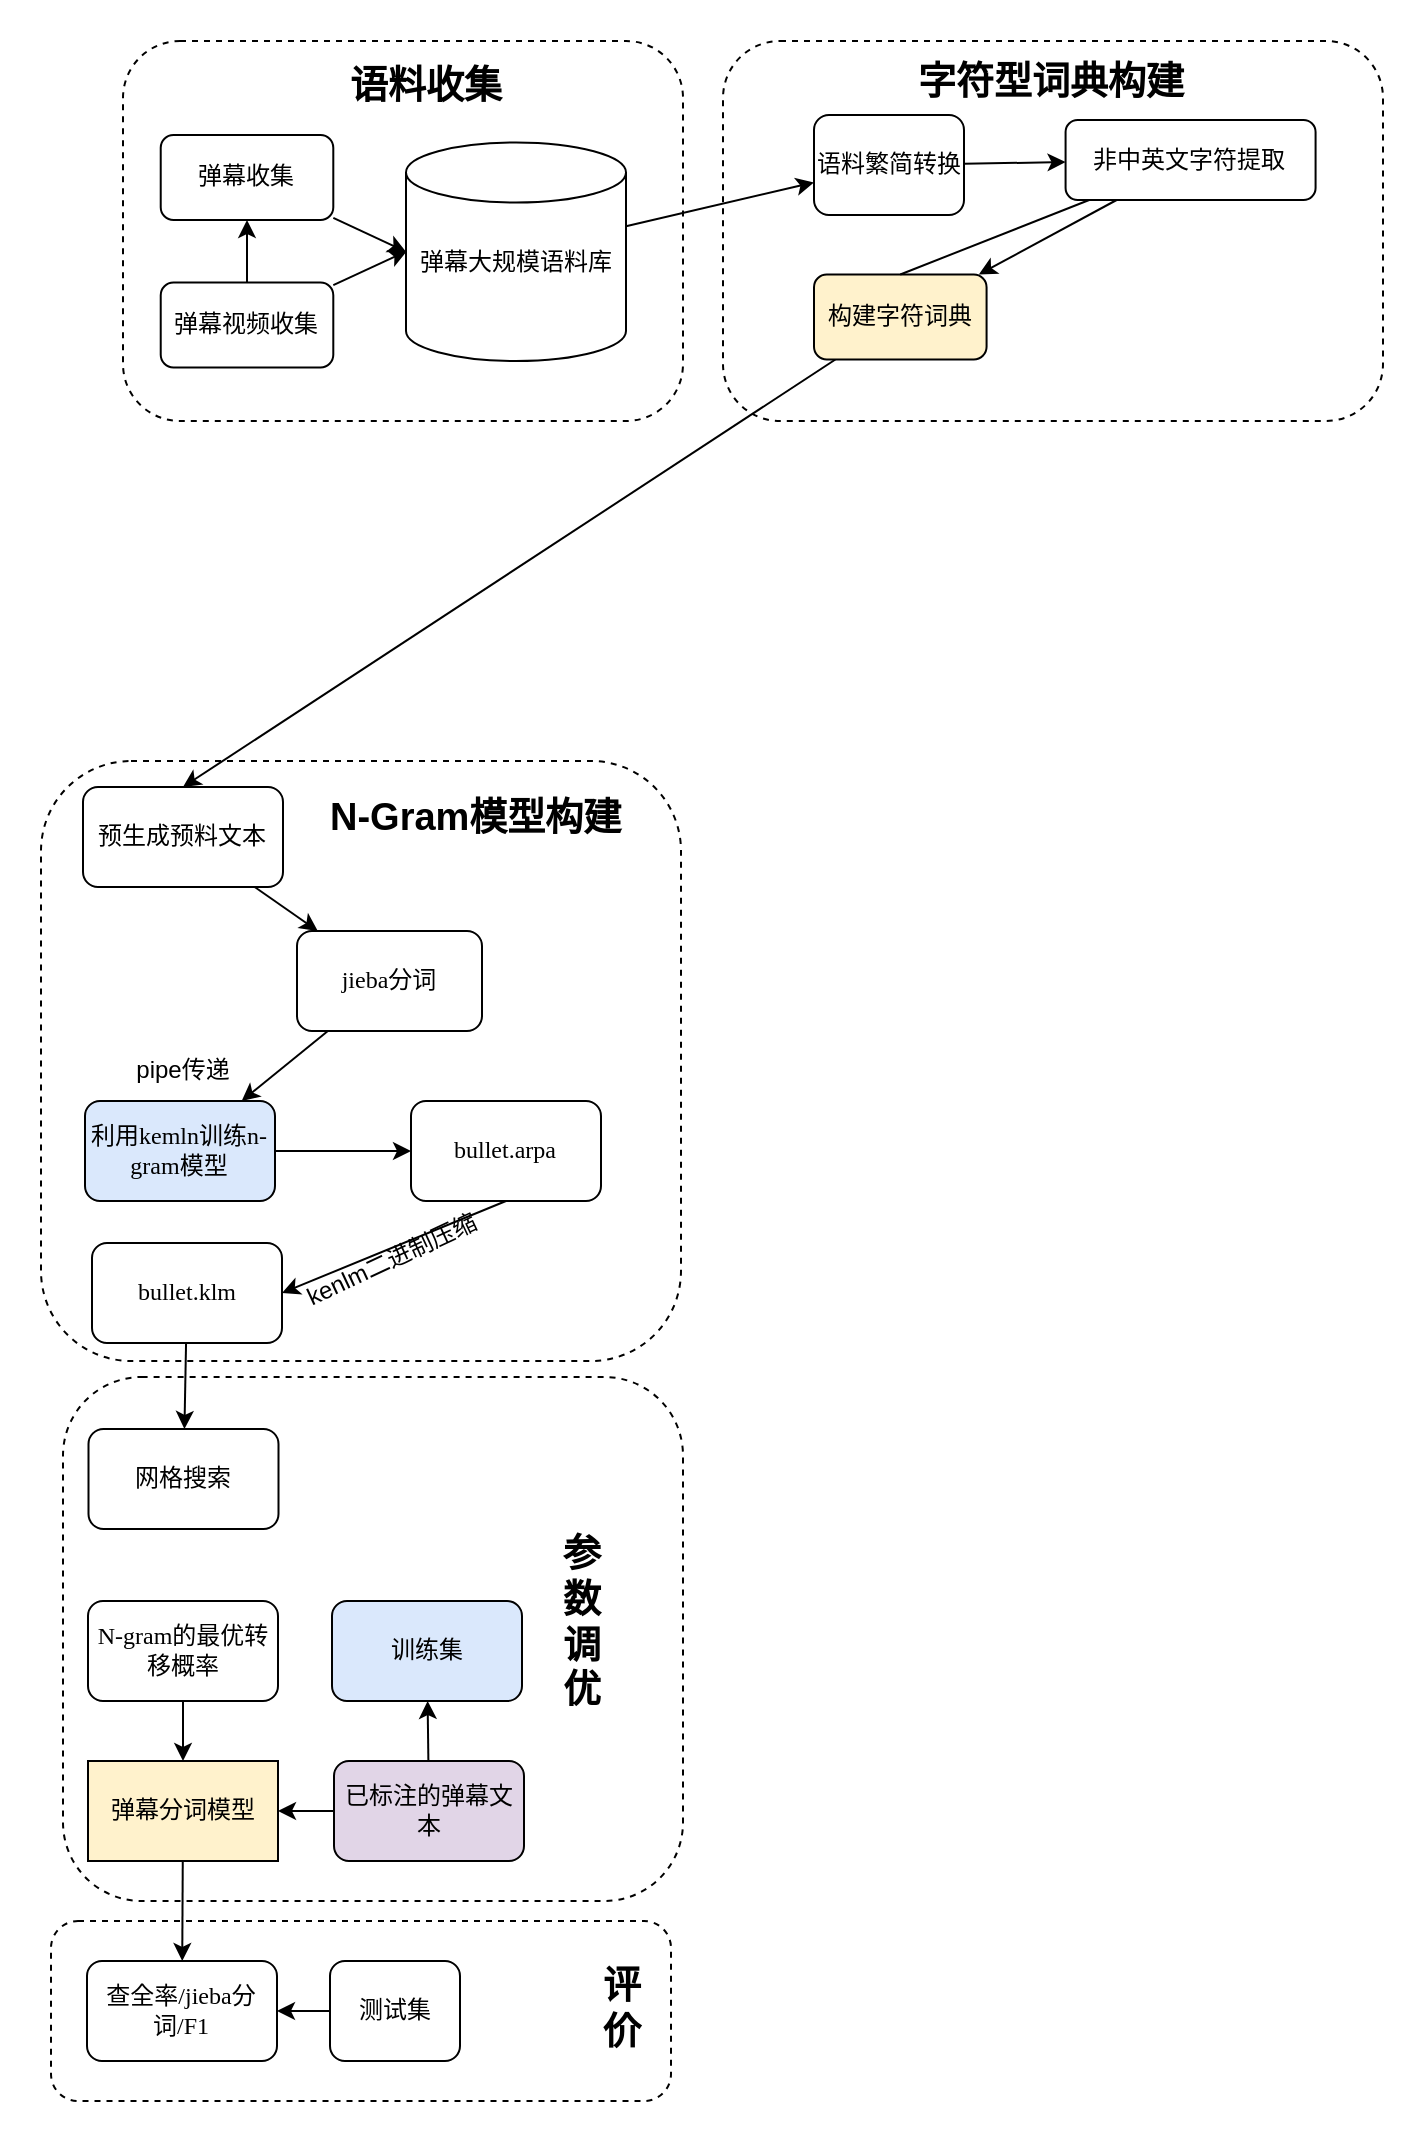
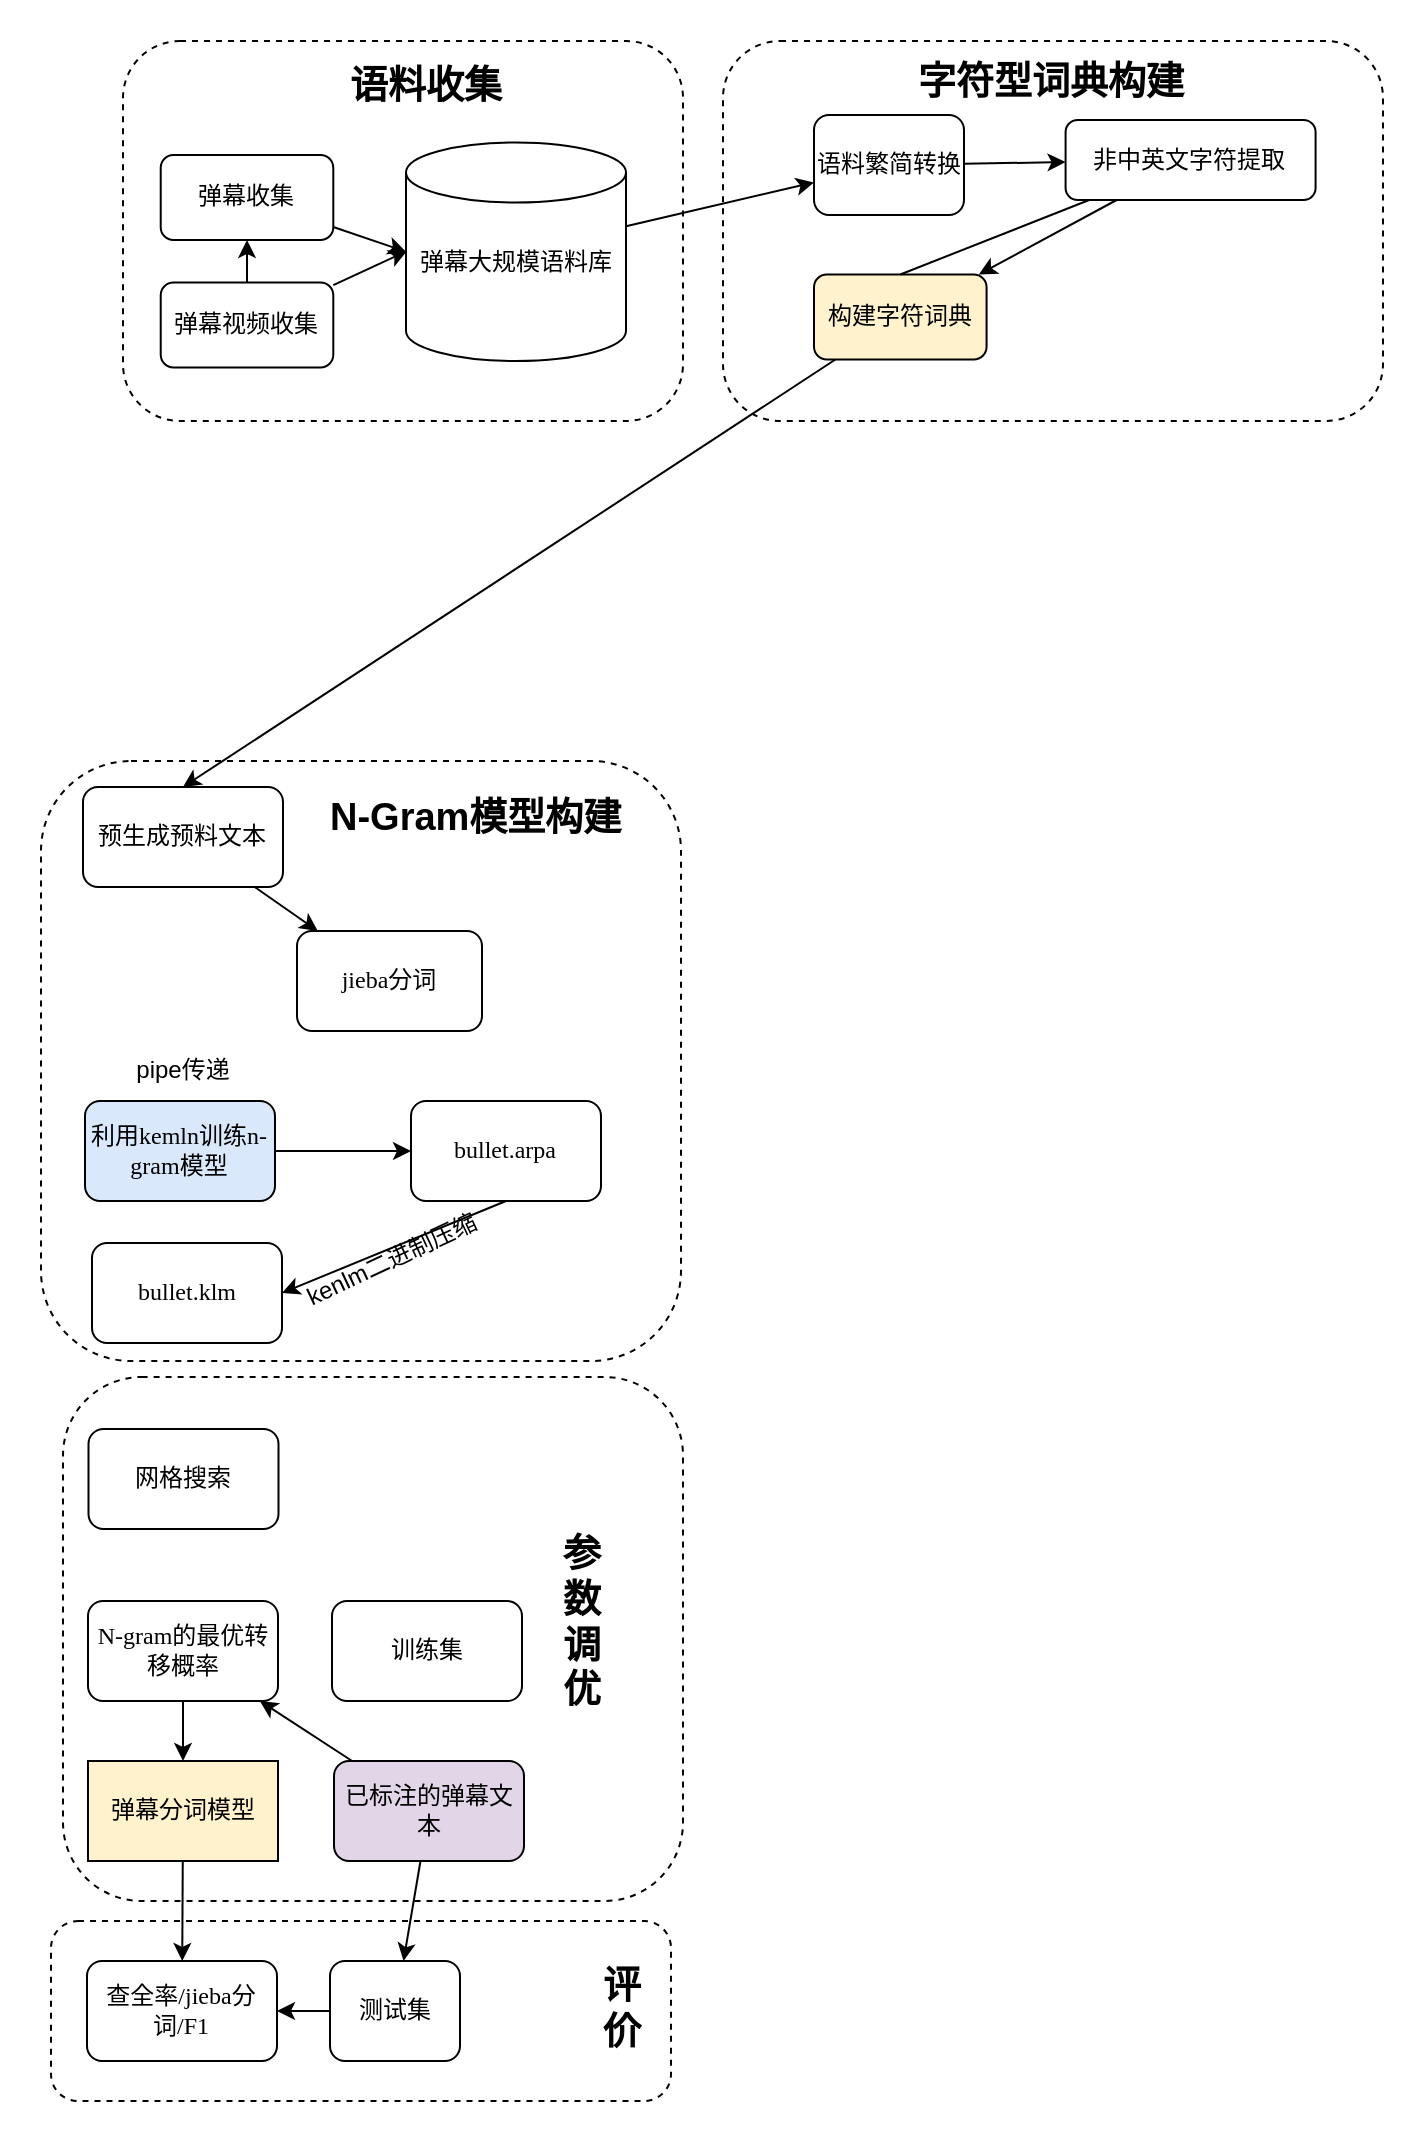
(247, 178) -> (247, 198)
(290, 1062) -> none
(185, 1379) -> none
(427, 1651) -> (427, 1651)
(428, 1738) -> (312, 1735)
(313, 1811) -> (413, 1905)
